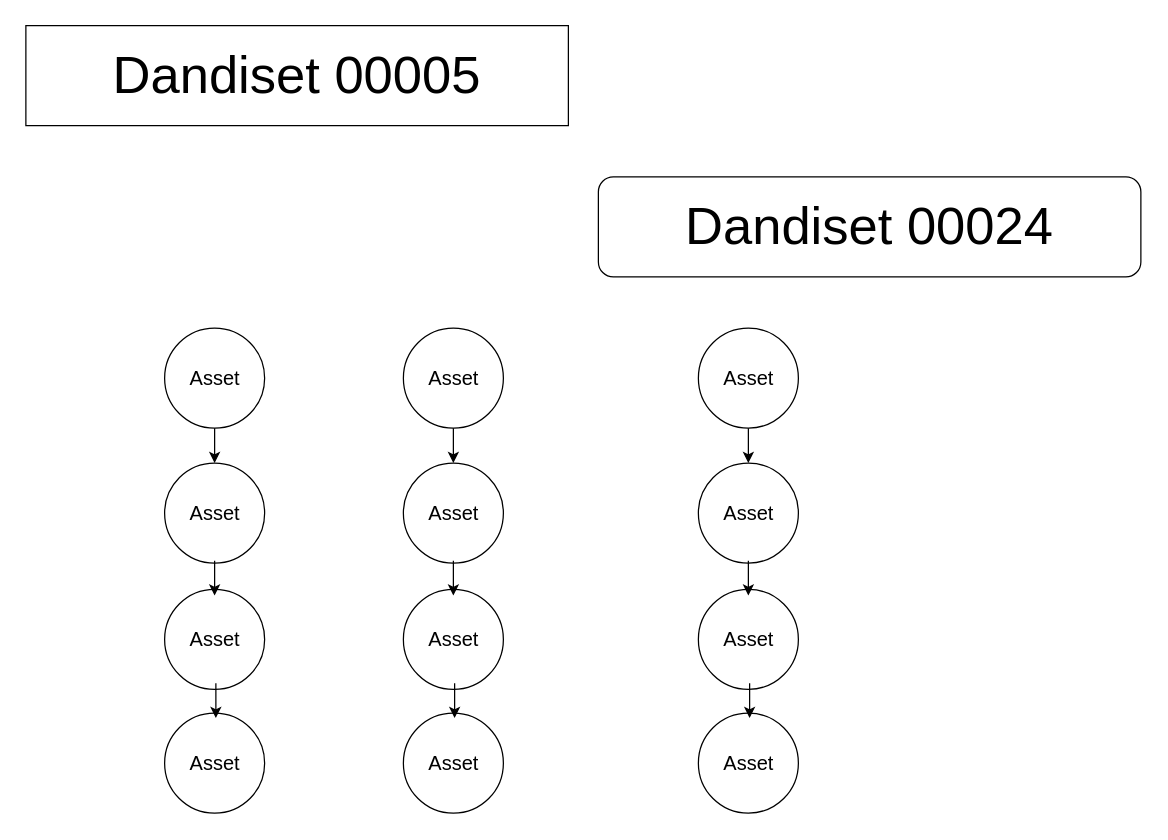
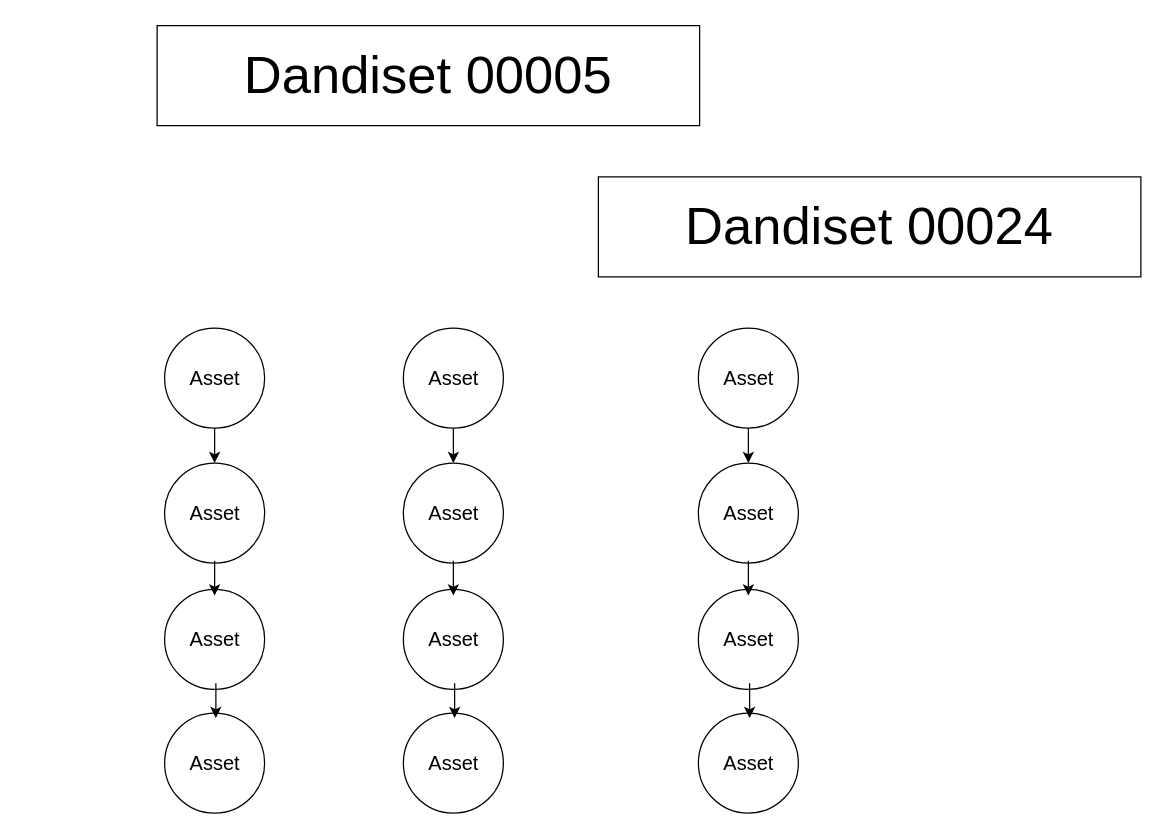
(297, 76) -> (428, 76)
(869, 227) -> (869, 227)
